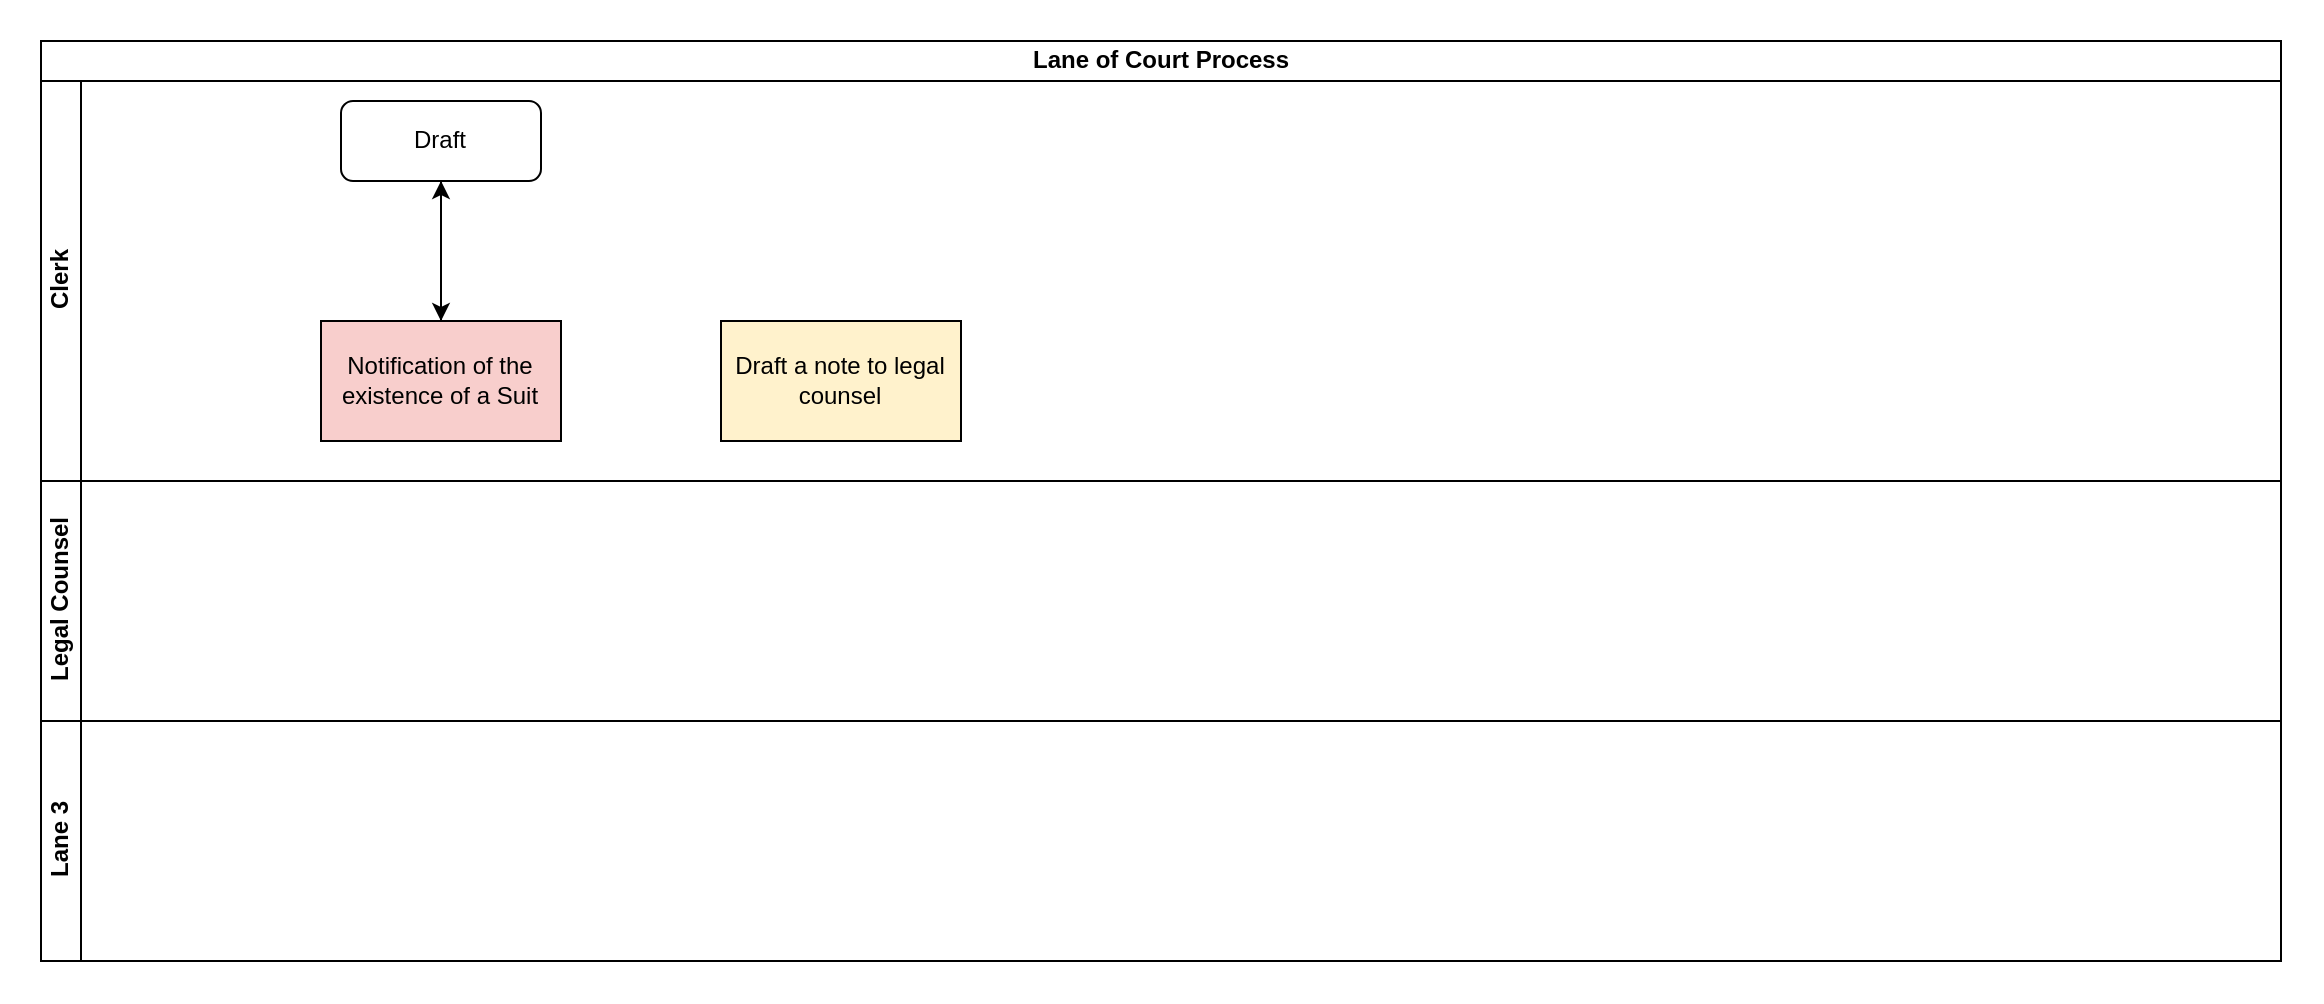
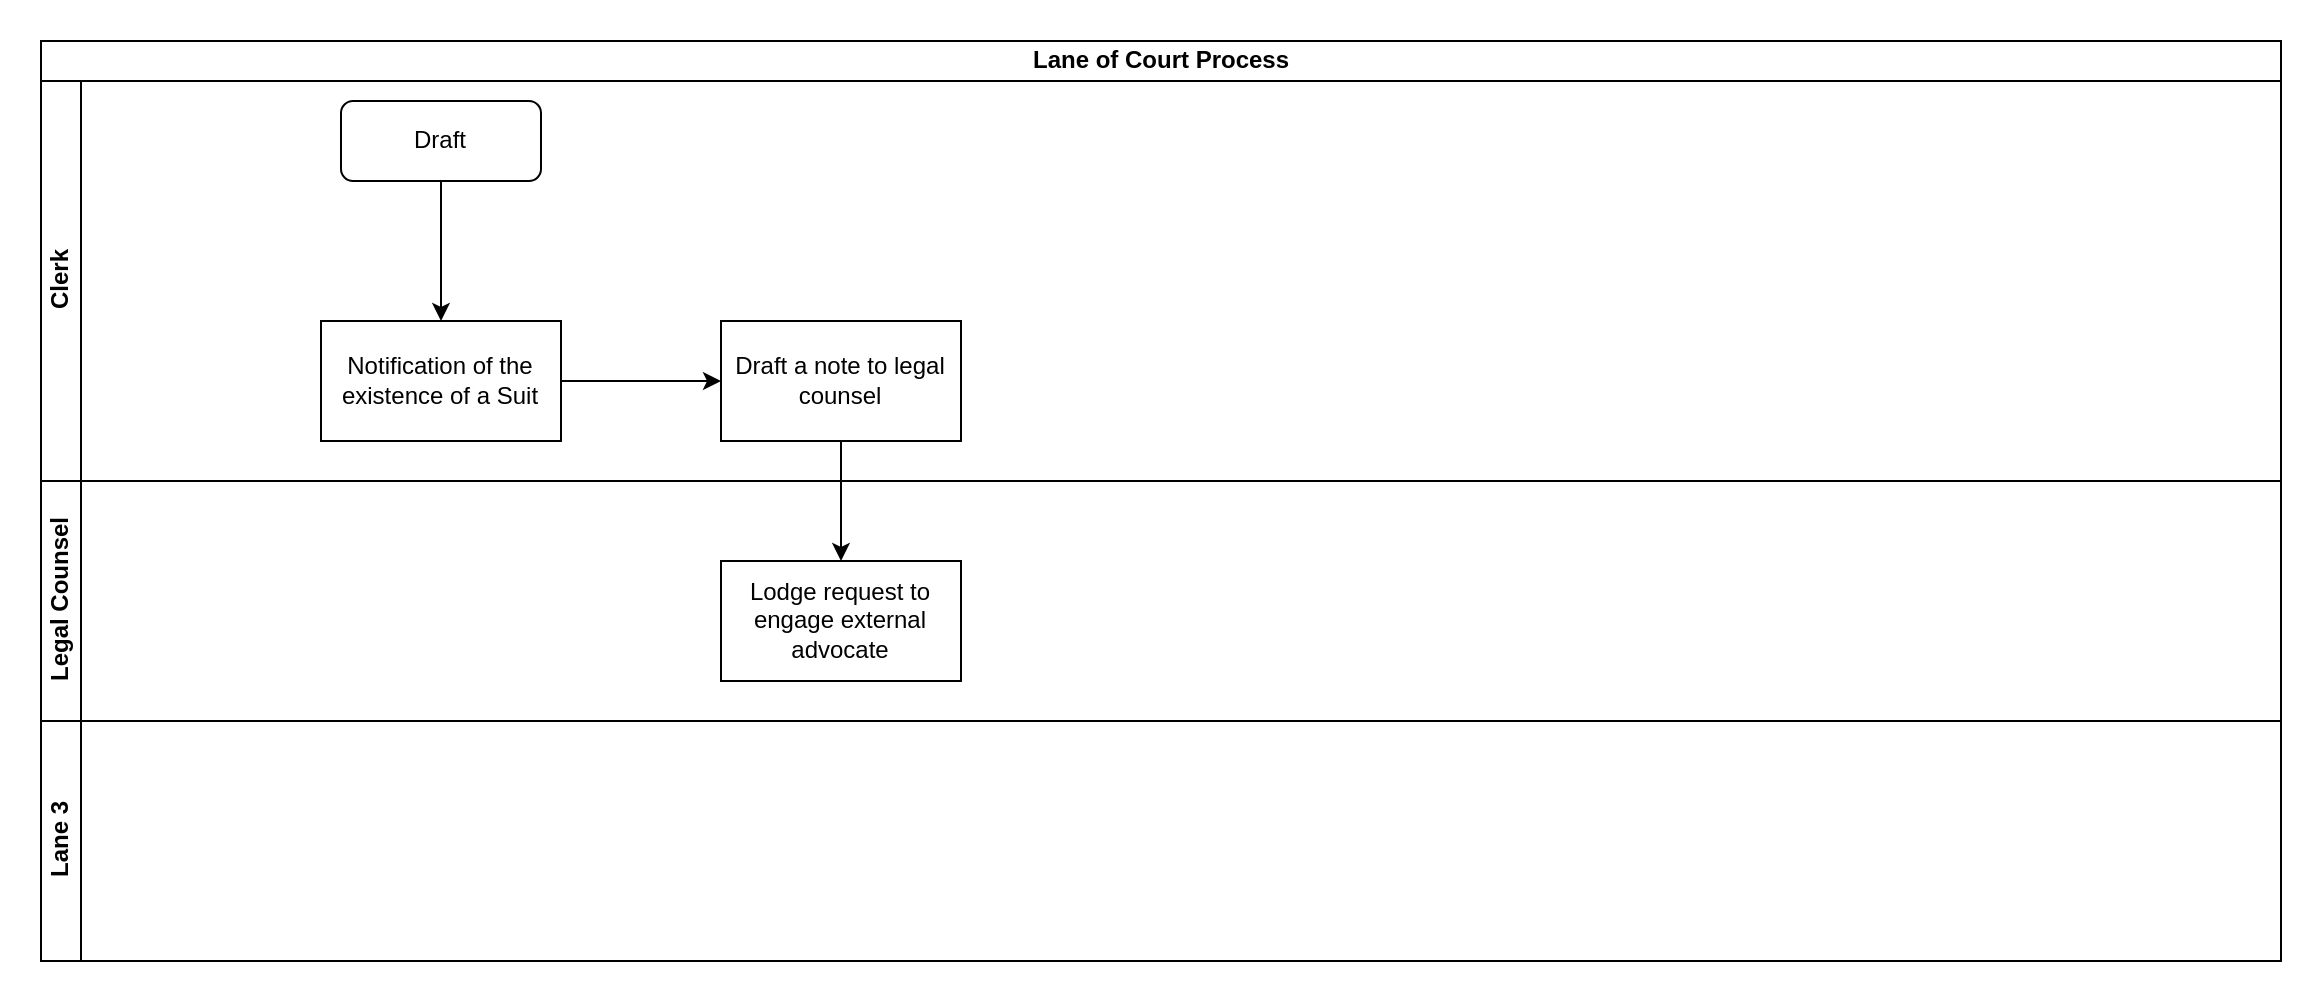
(441, 319) -> (634, 381)
(441, 381) -> (441, 381)
(841, 381) -> (841, 381)
none -> (841, 516)
none -> (841, 621)
